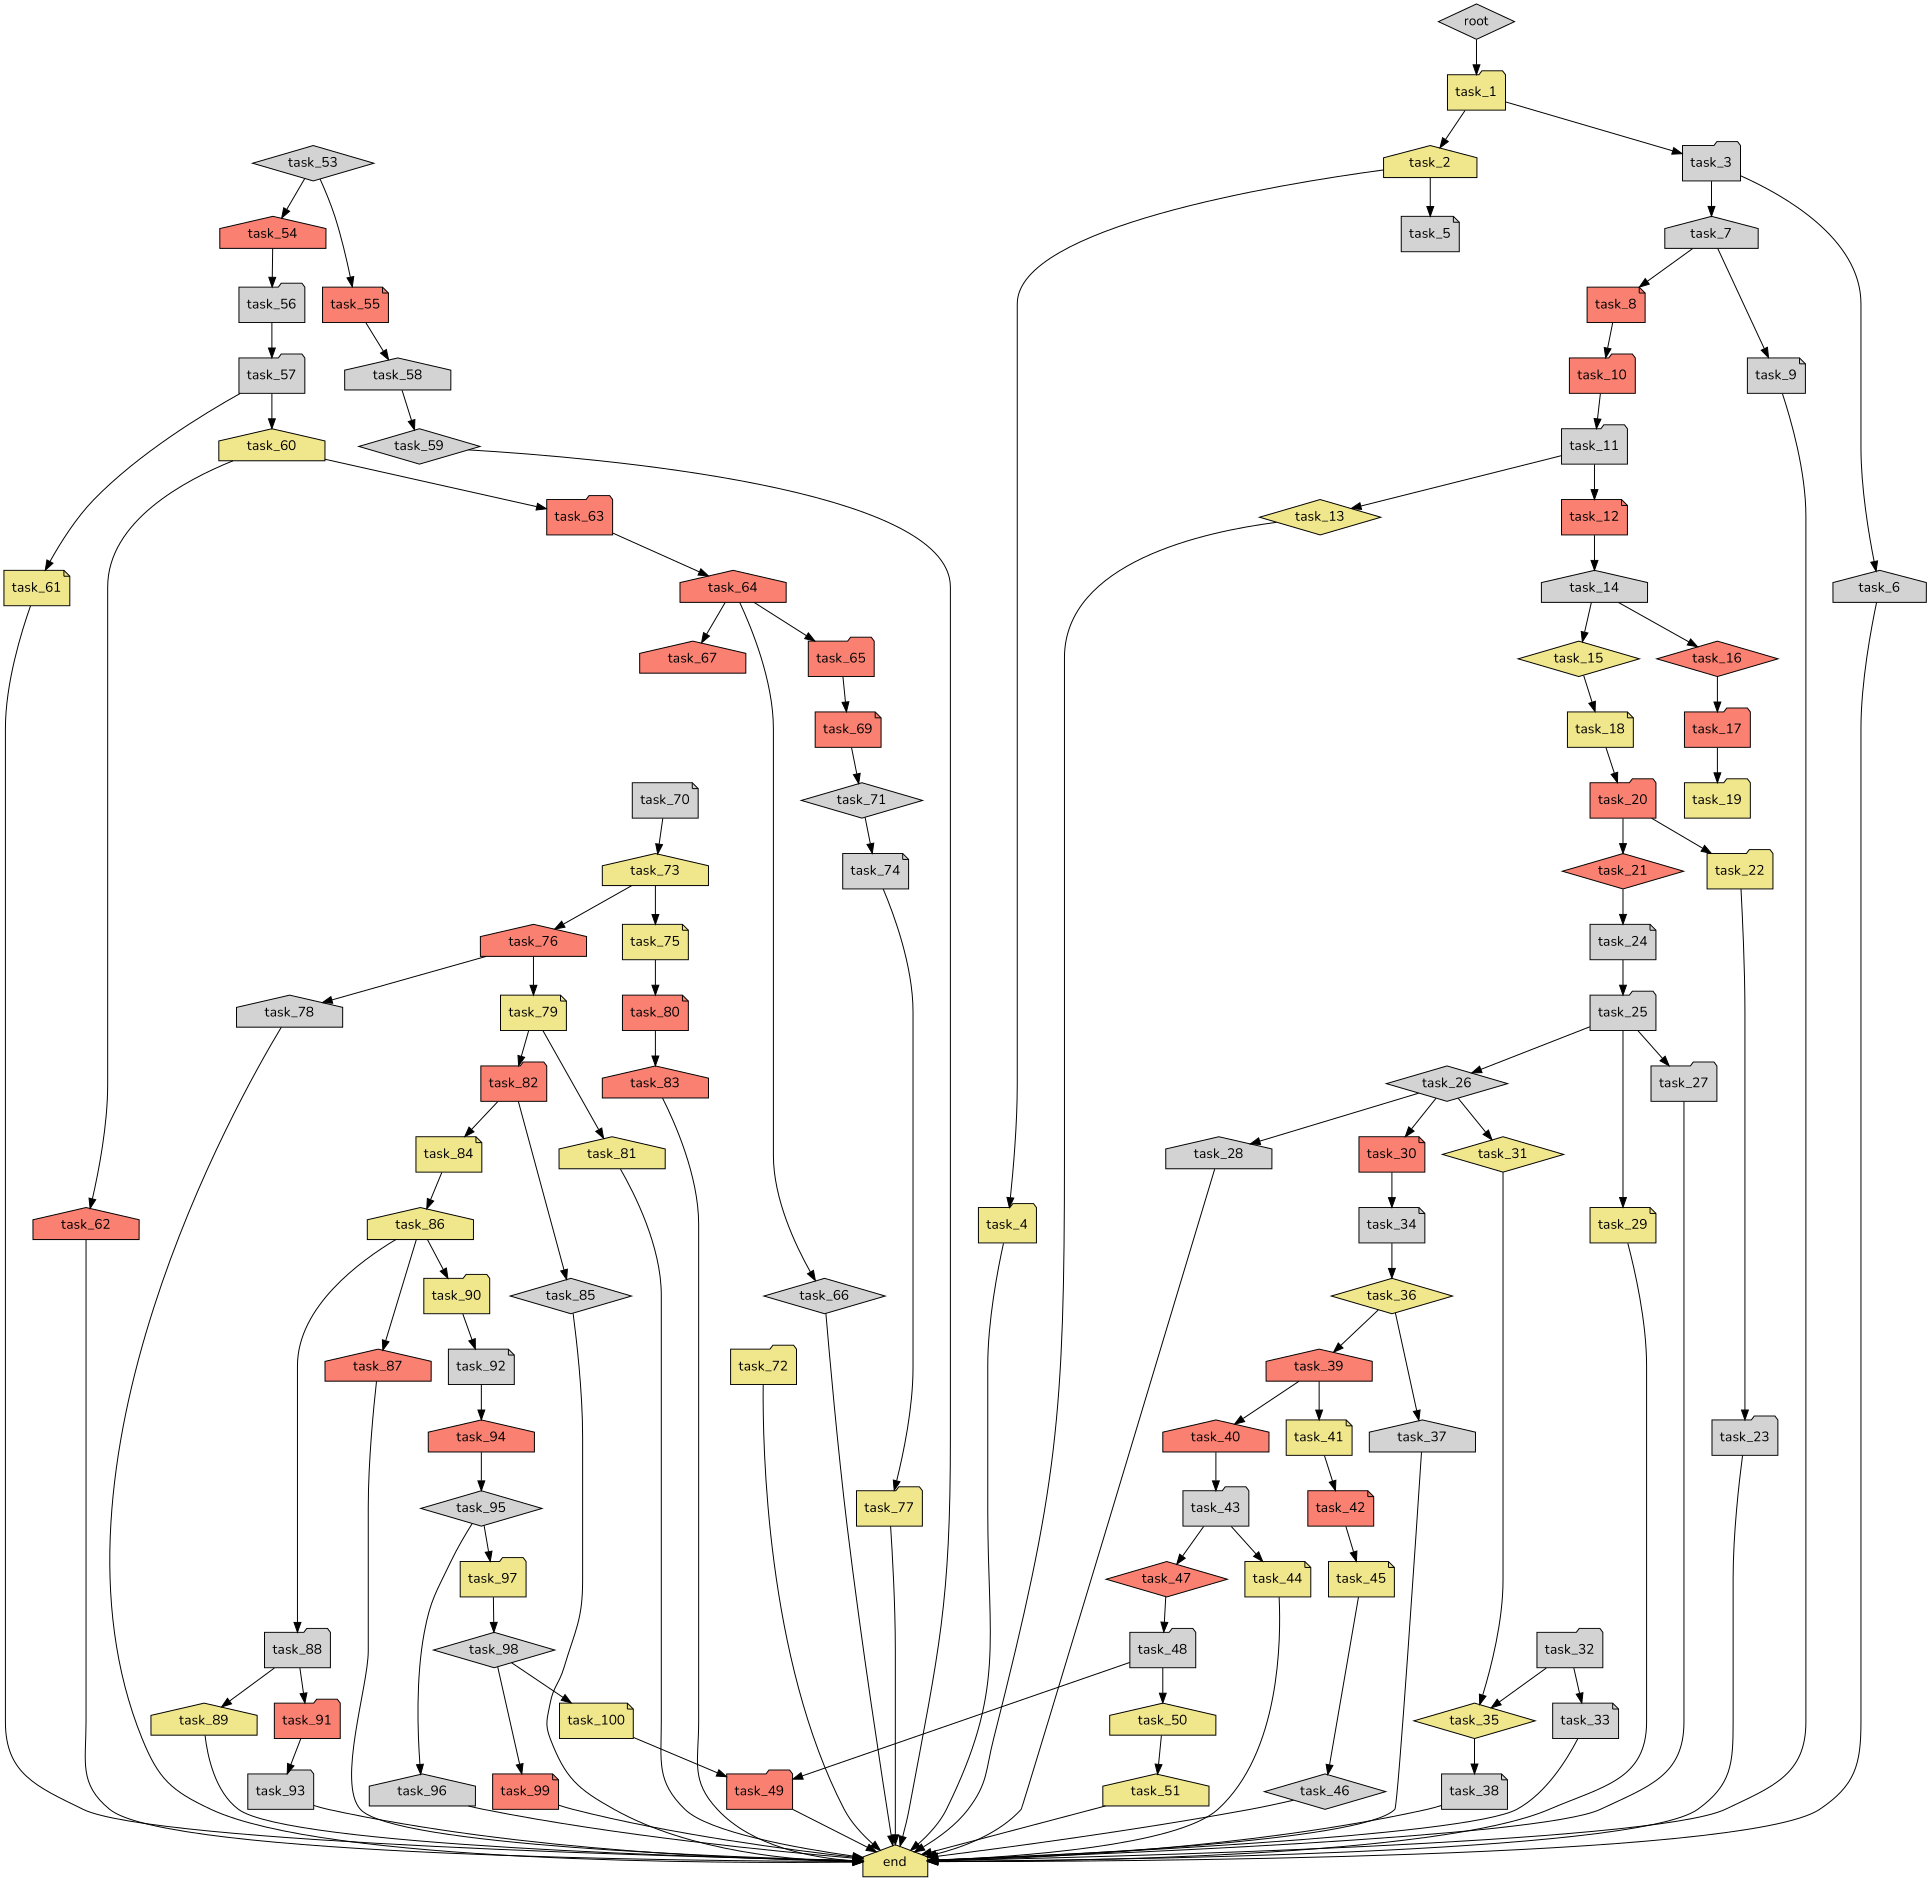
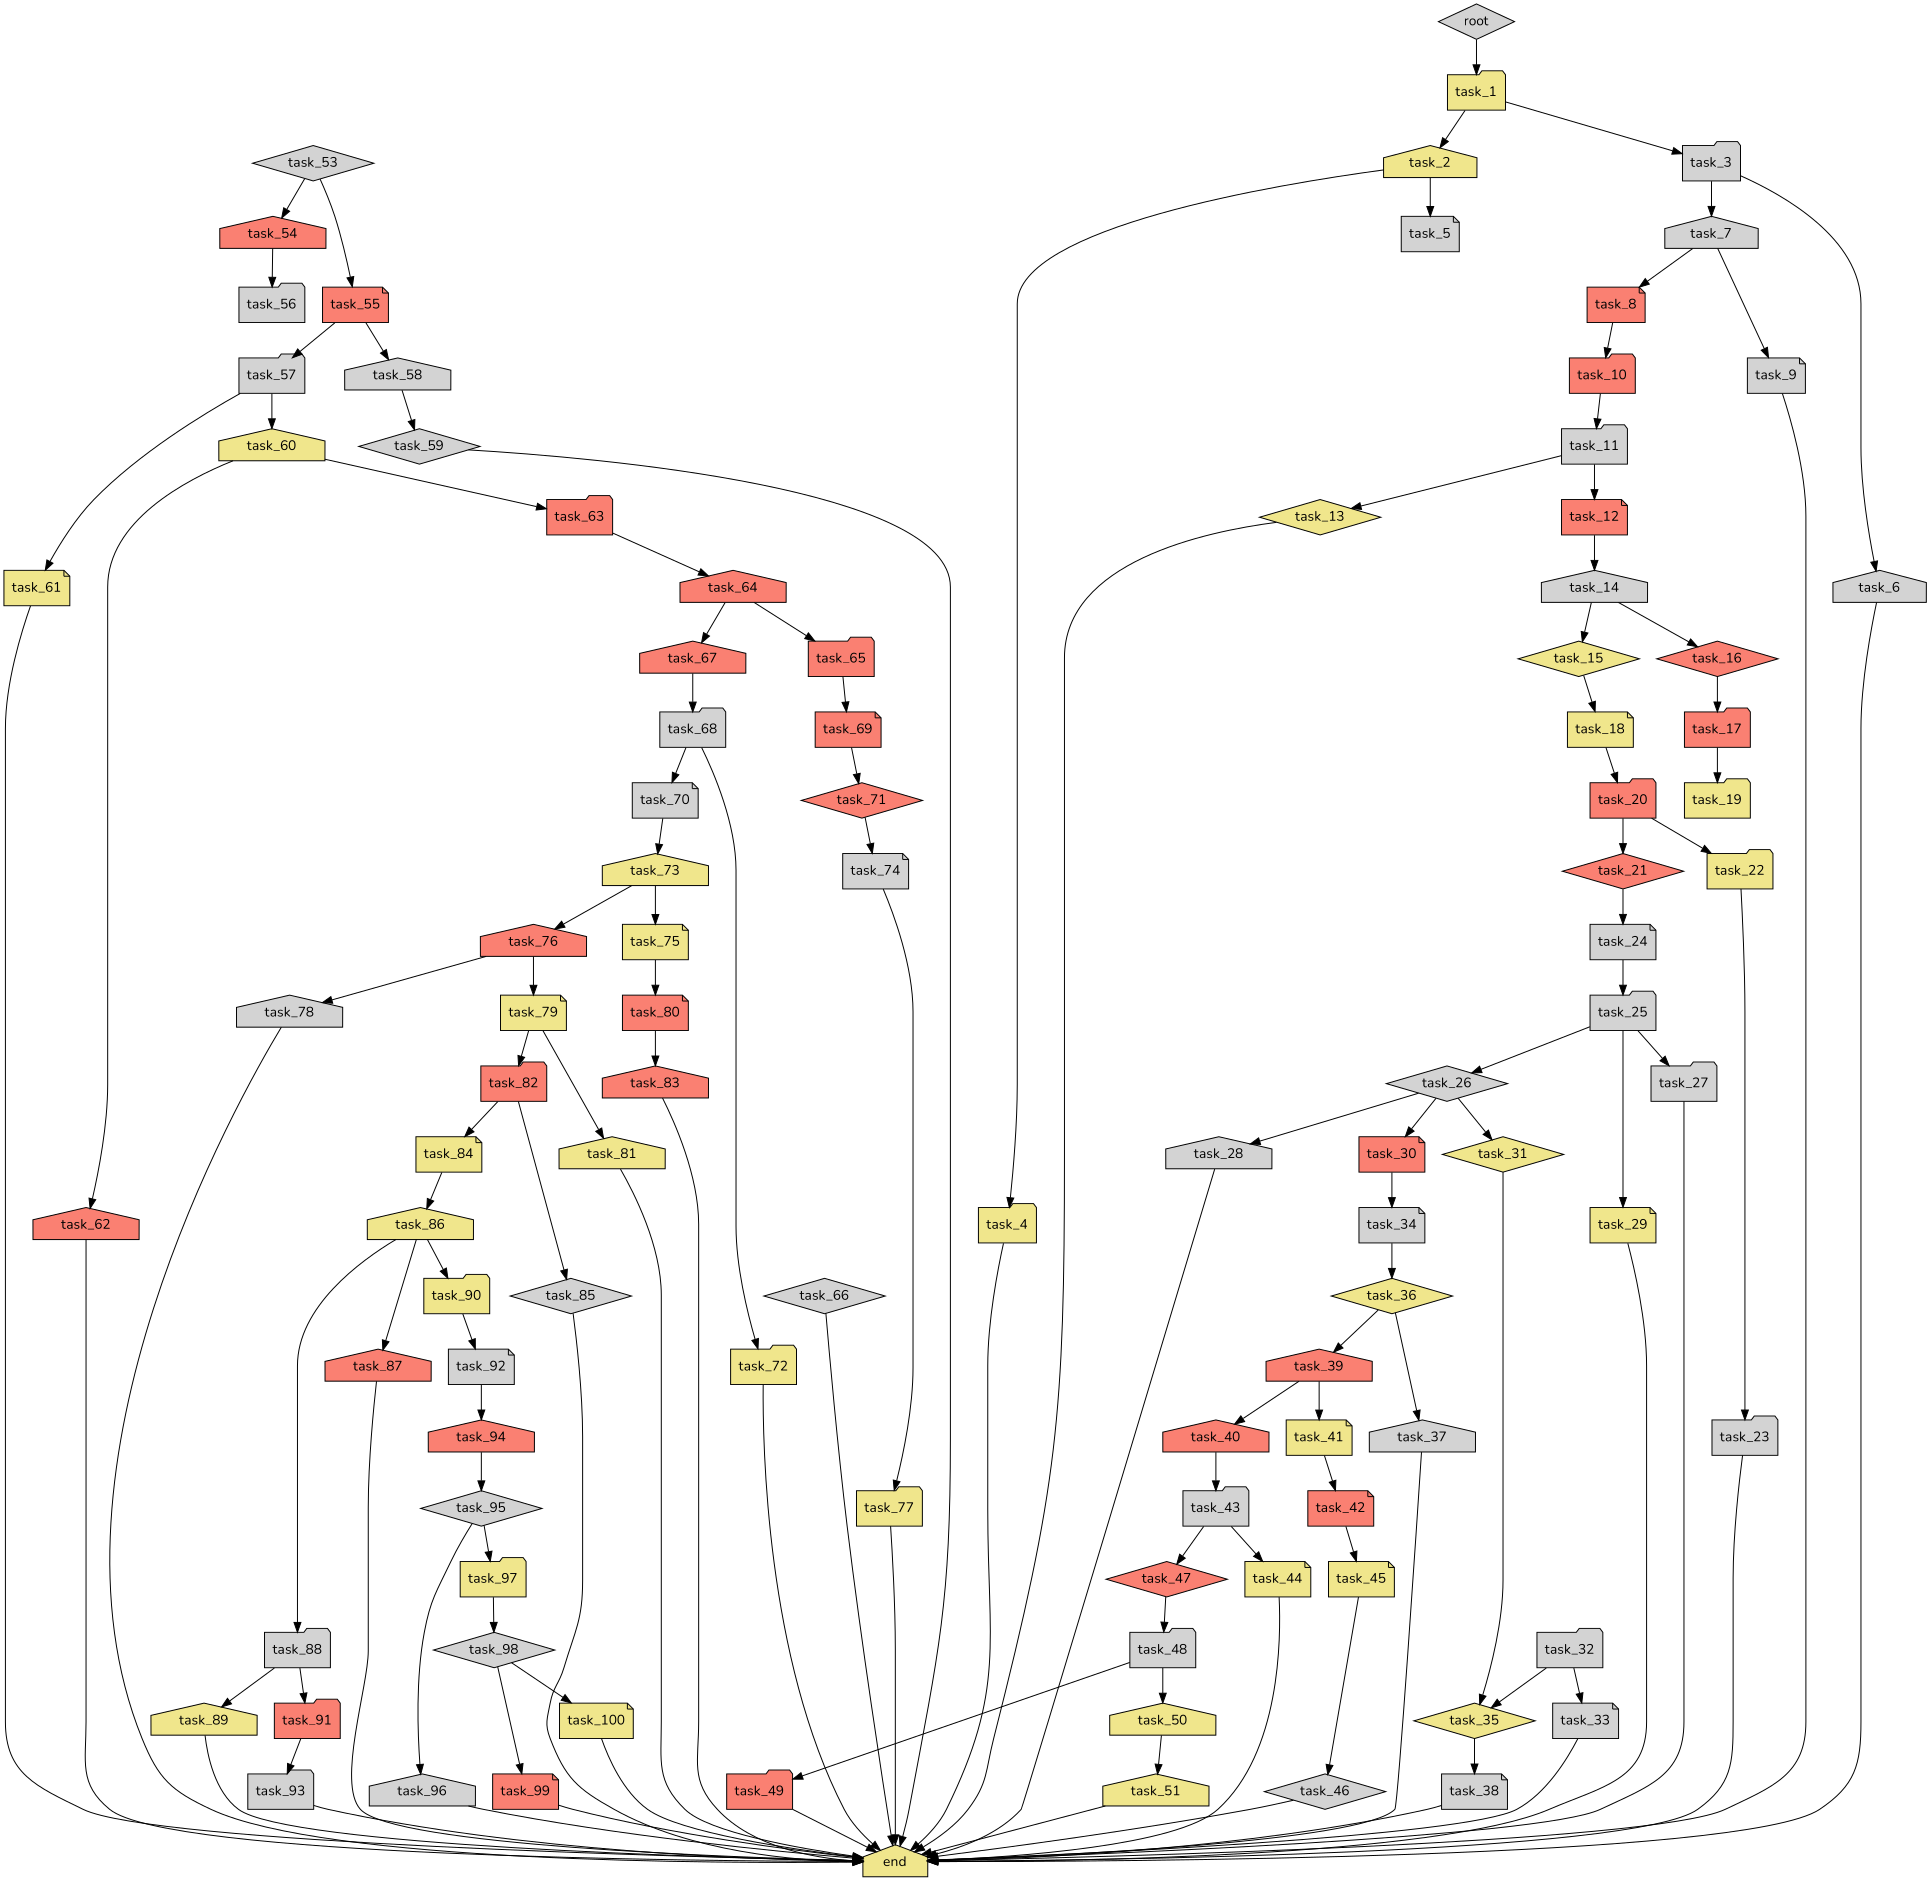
(272, 335) -> (317, 337)
none -> (693, 730)
(862, 800) -> (862, 800)
(773, 938) -> none
(675, 1755) -> (699, 1829)
